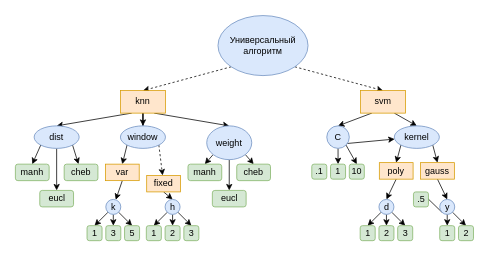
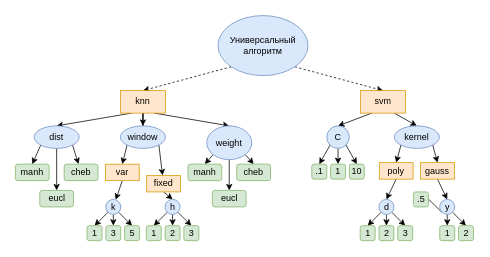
(368, 141) -> (326, 152)
(160, 157) -> (160, 157)
